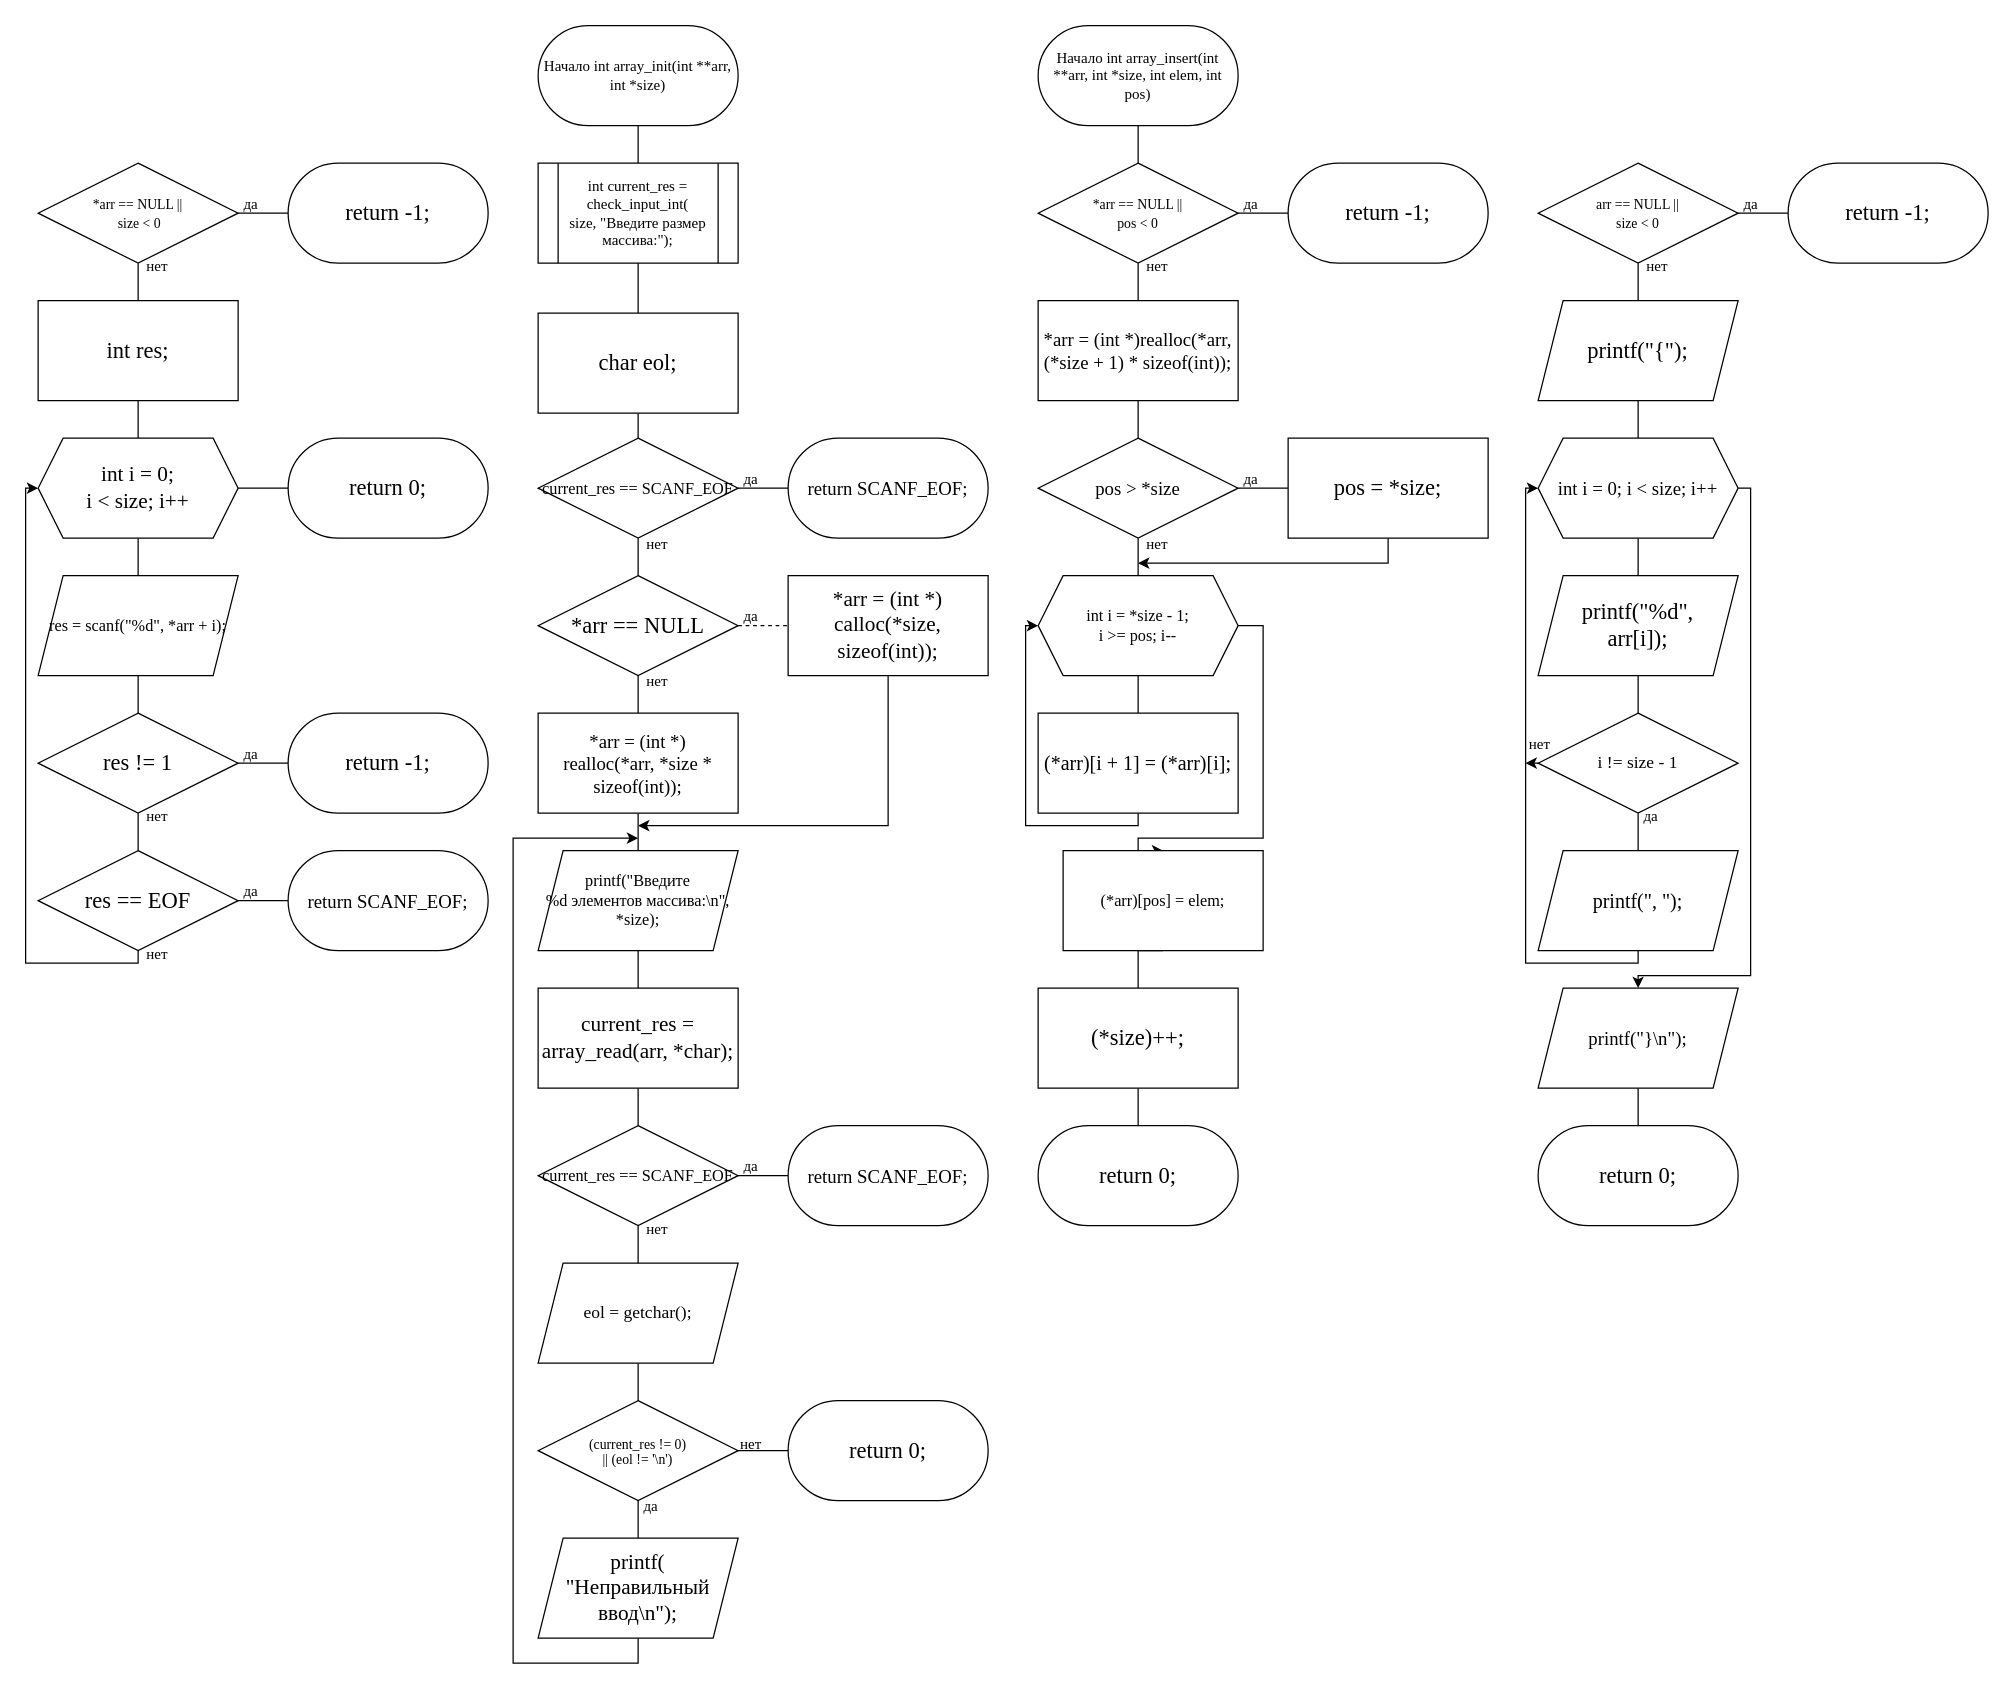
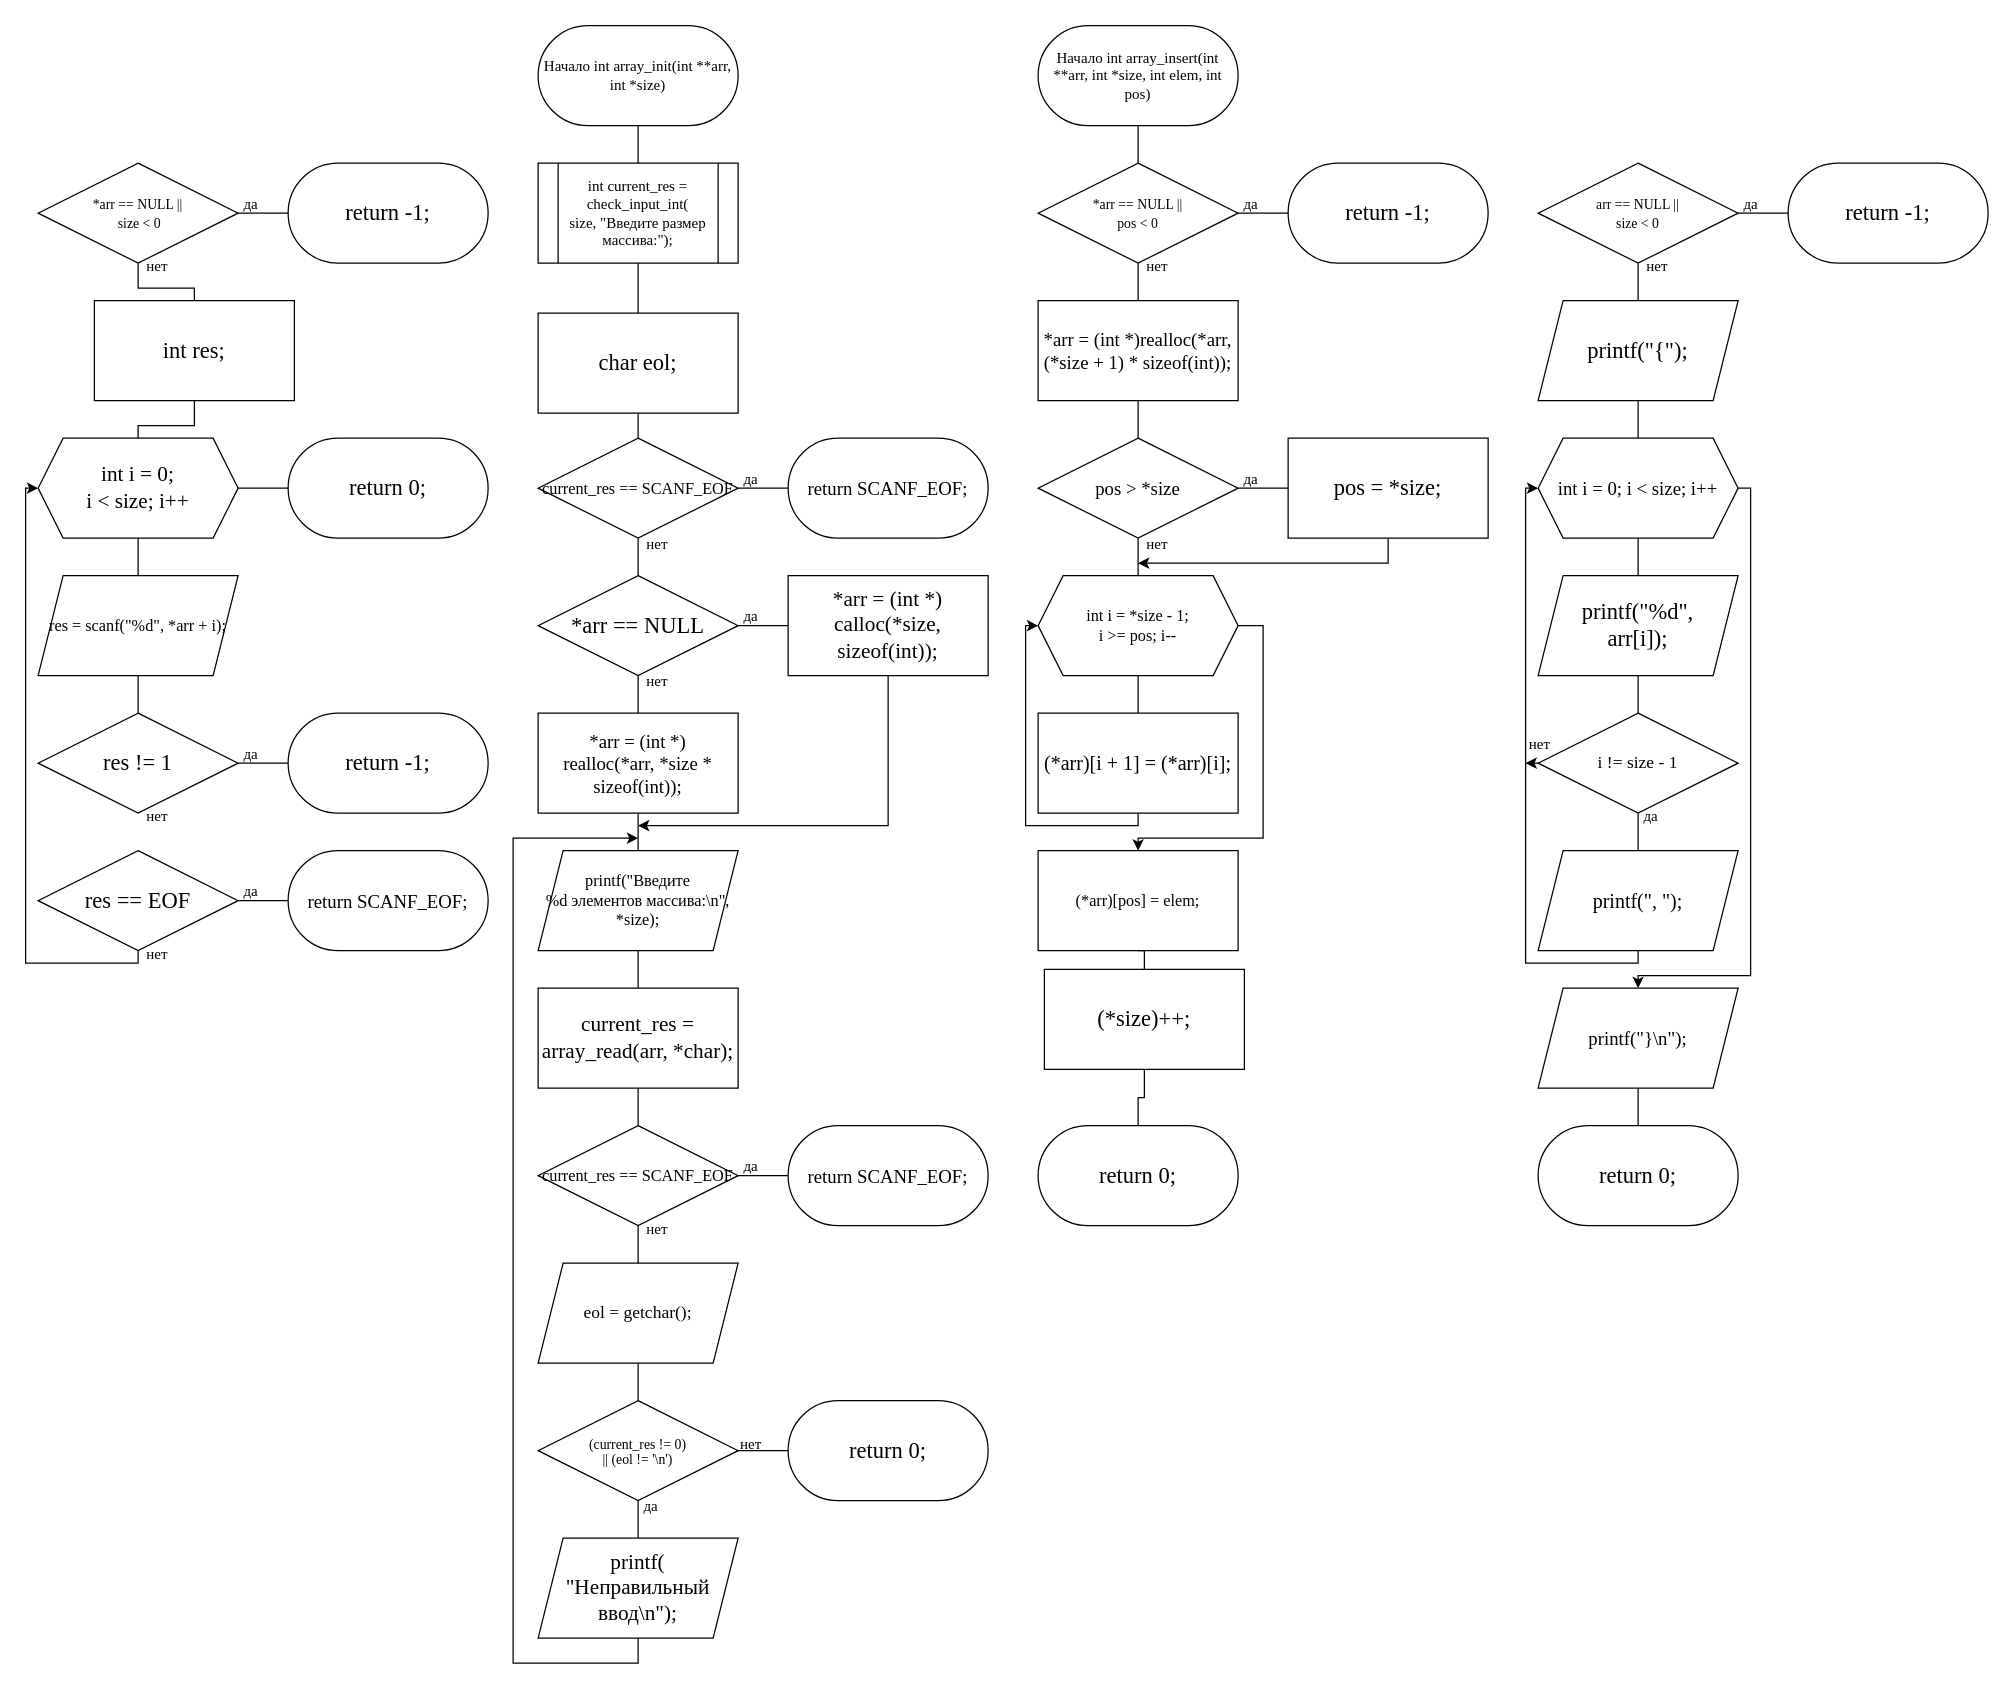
(138, 351) -> (194, 351)
(762, 626) -> (762, 626)
(138, 831) -> none
(1163, 901) -> (1138, 901)
(1138, 1038) -> (1144, 1019)
